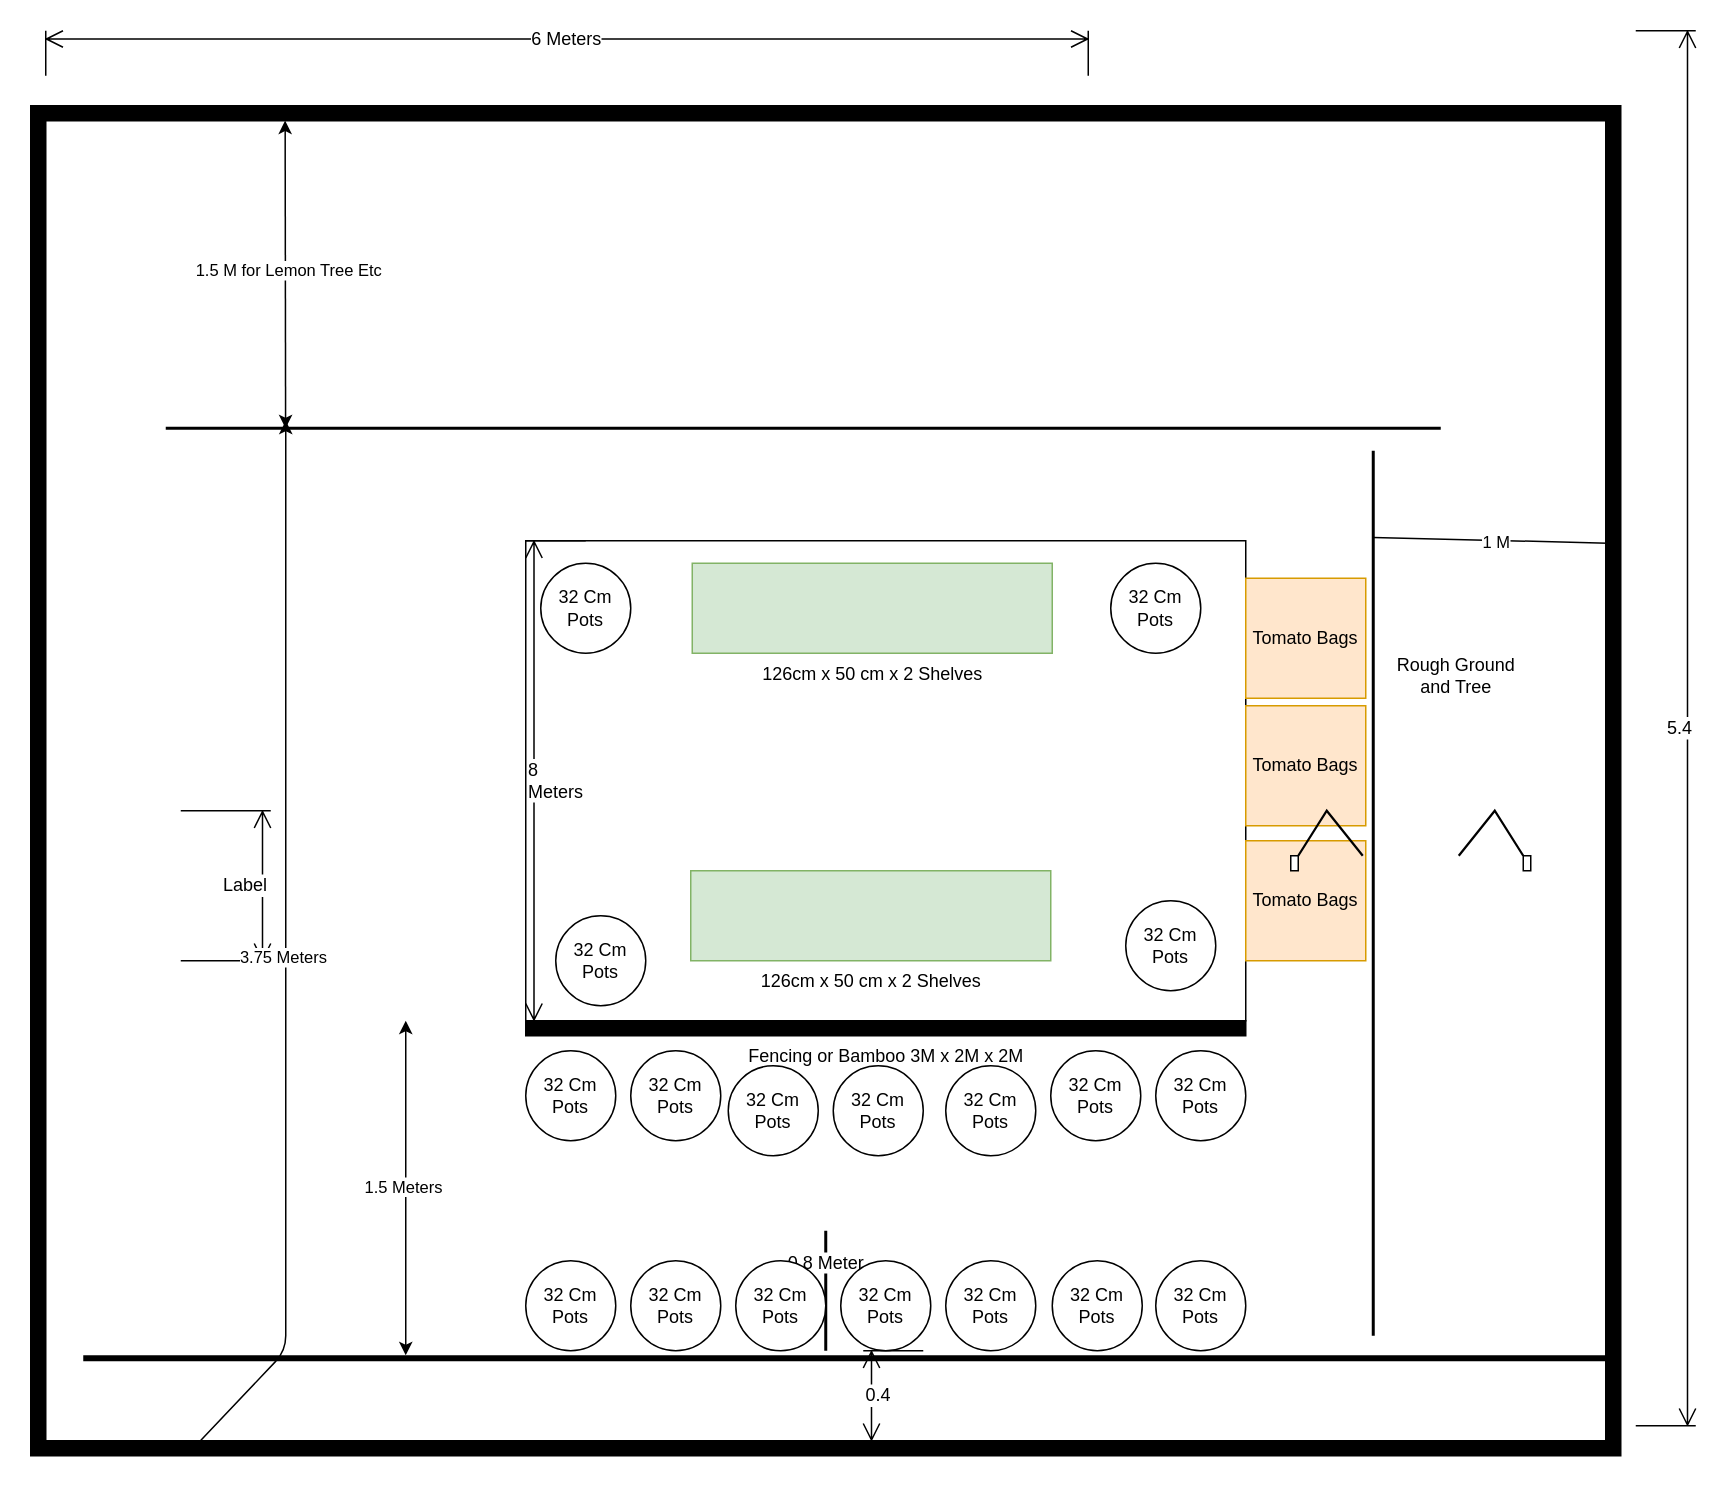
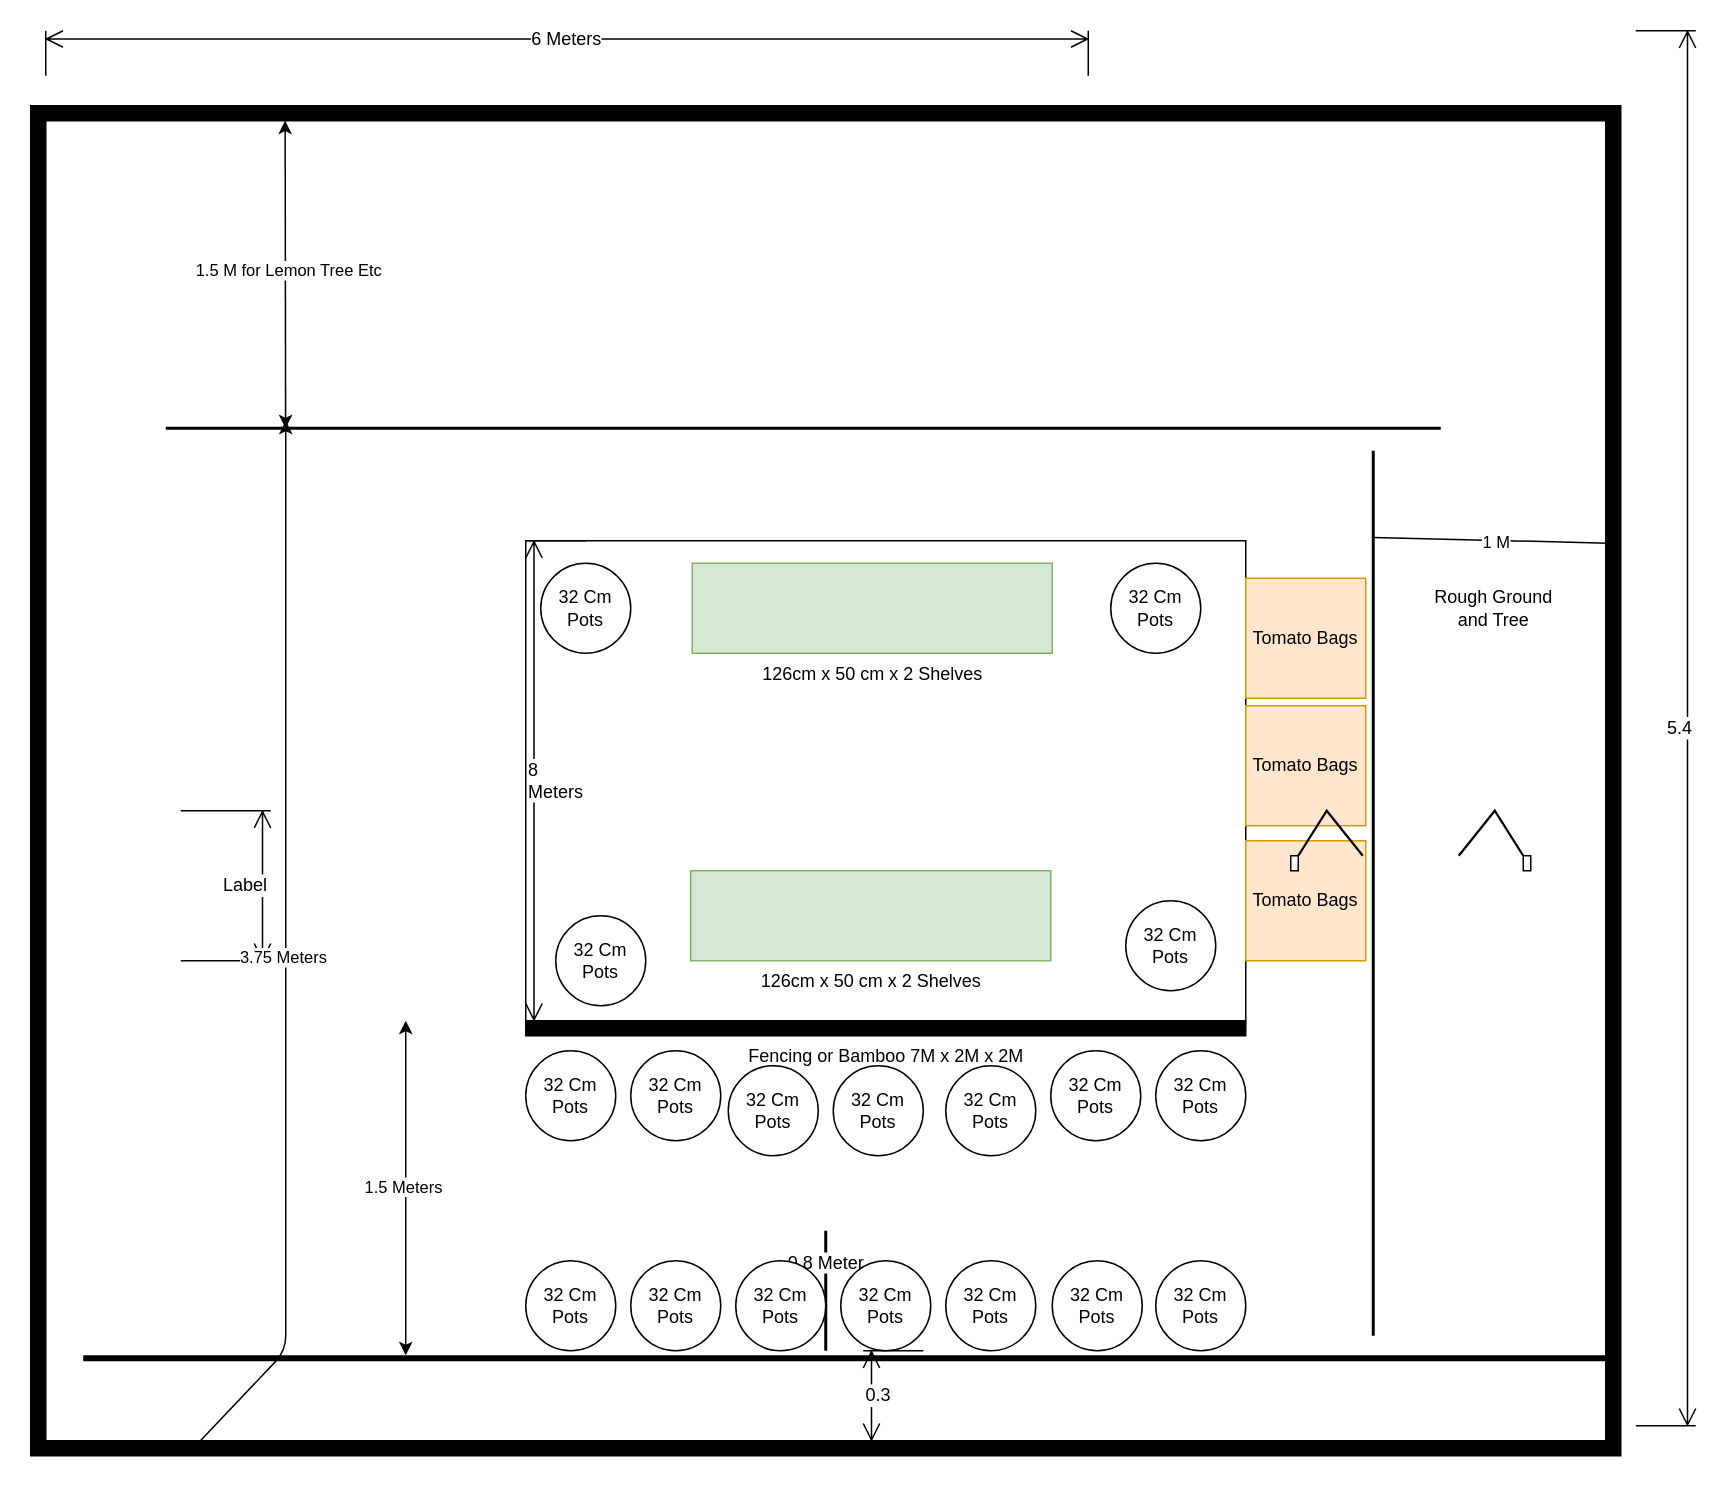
(1456, 676) -> (1493, 608)
(887, 1057) -> (887, 1057)
(879, 1396) -> (879, 1396)
